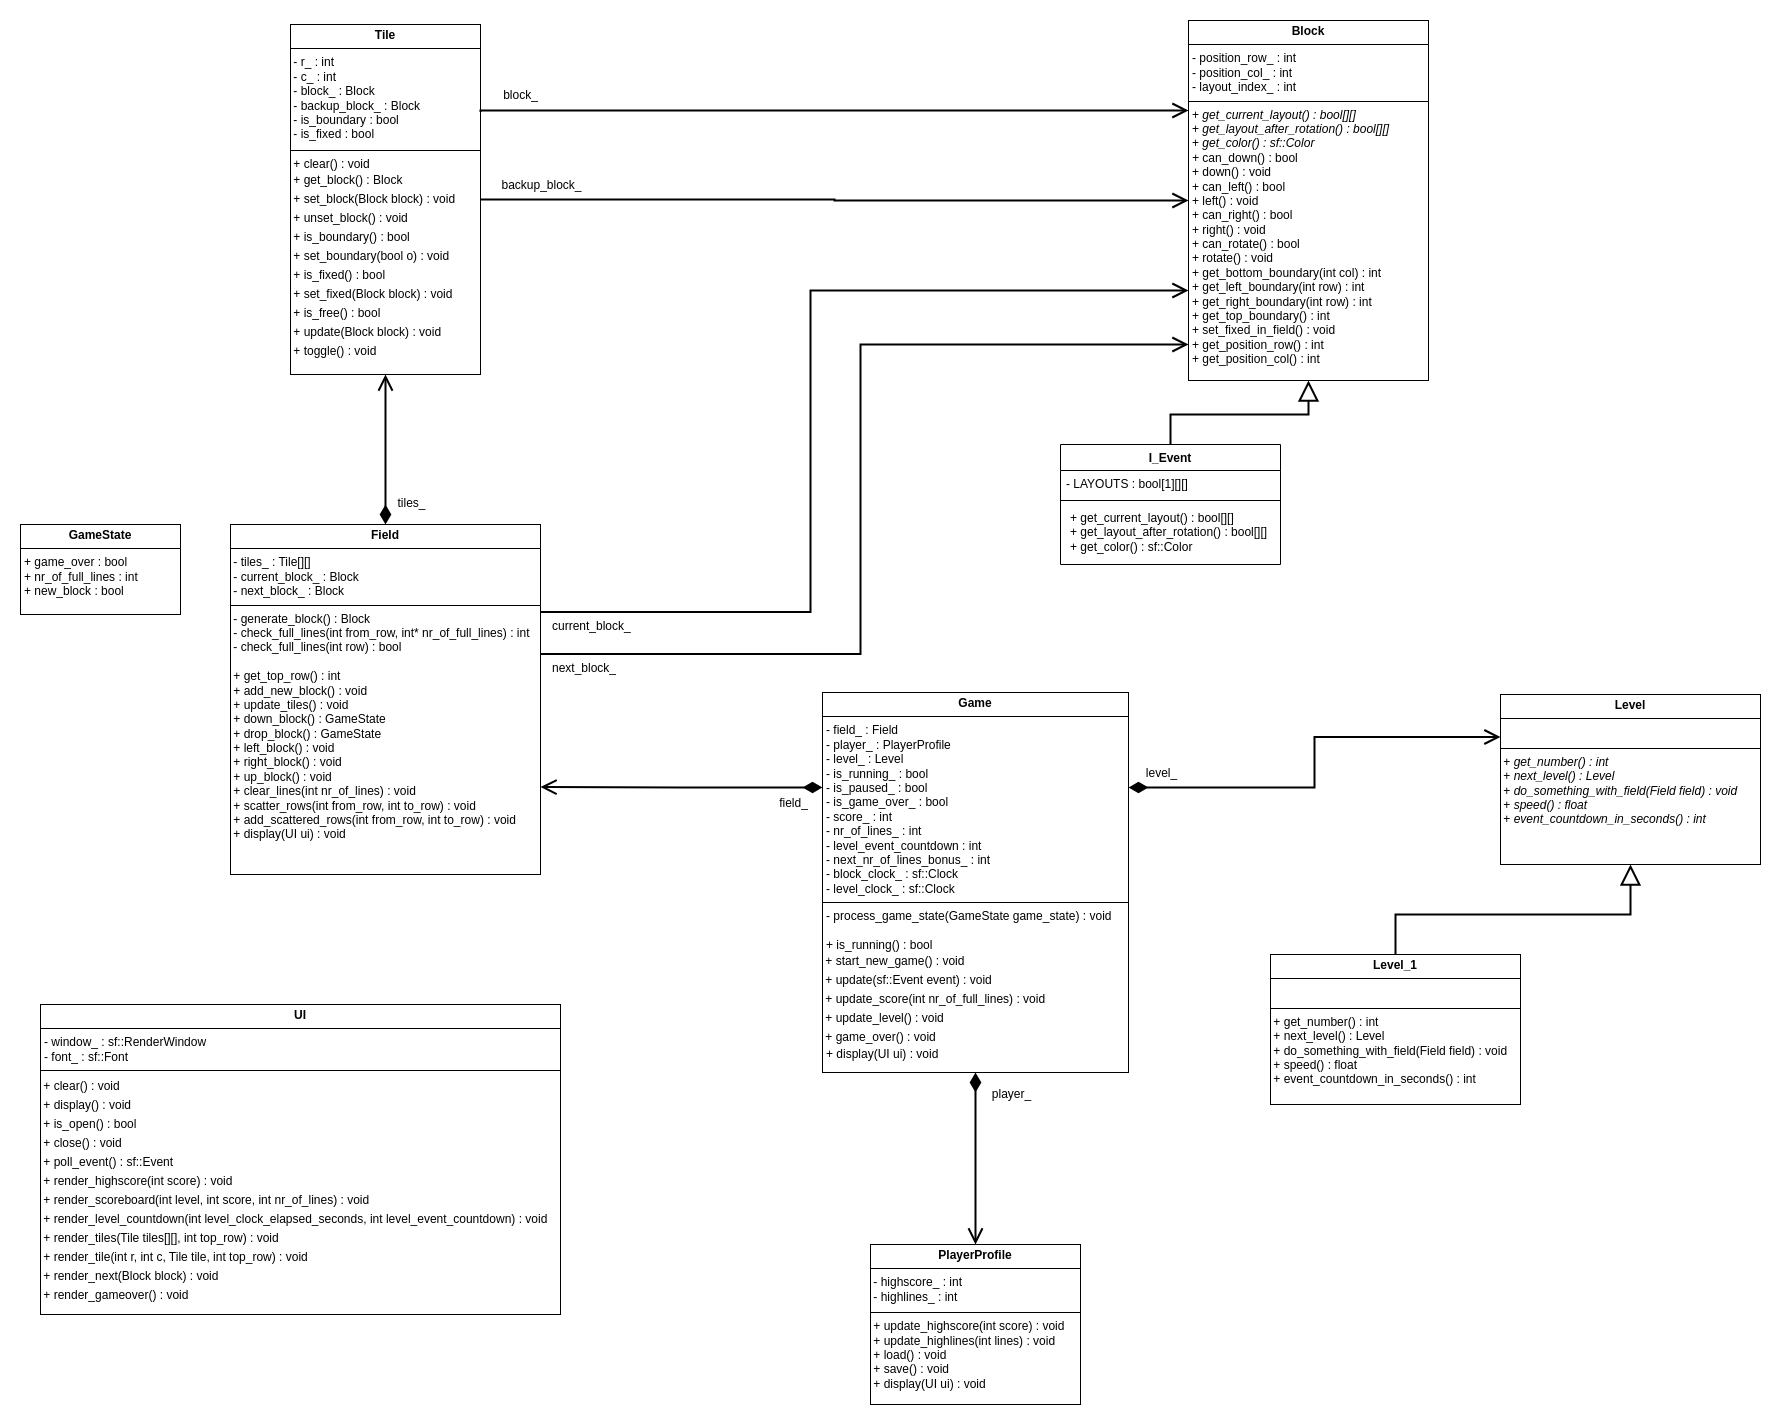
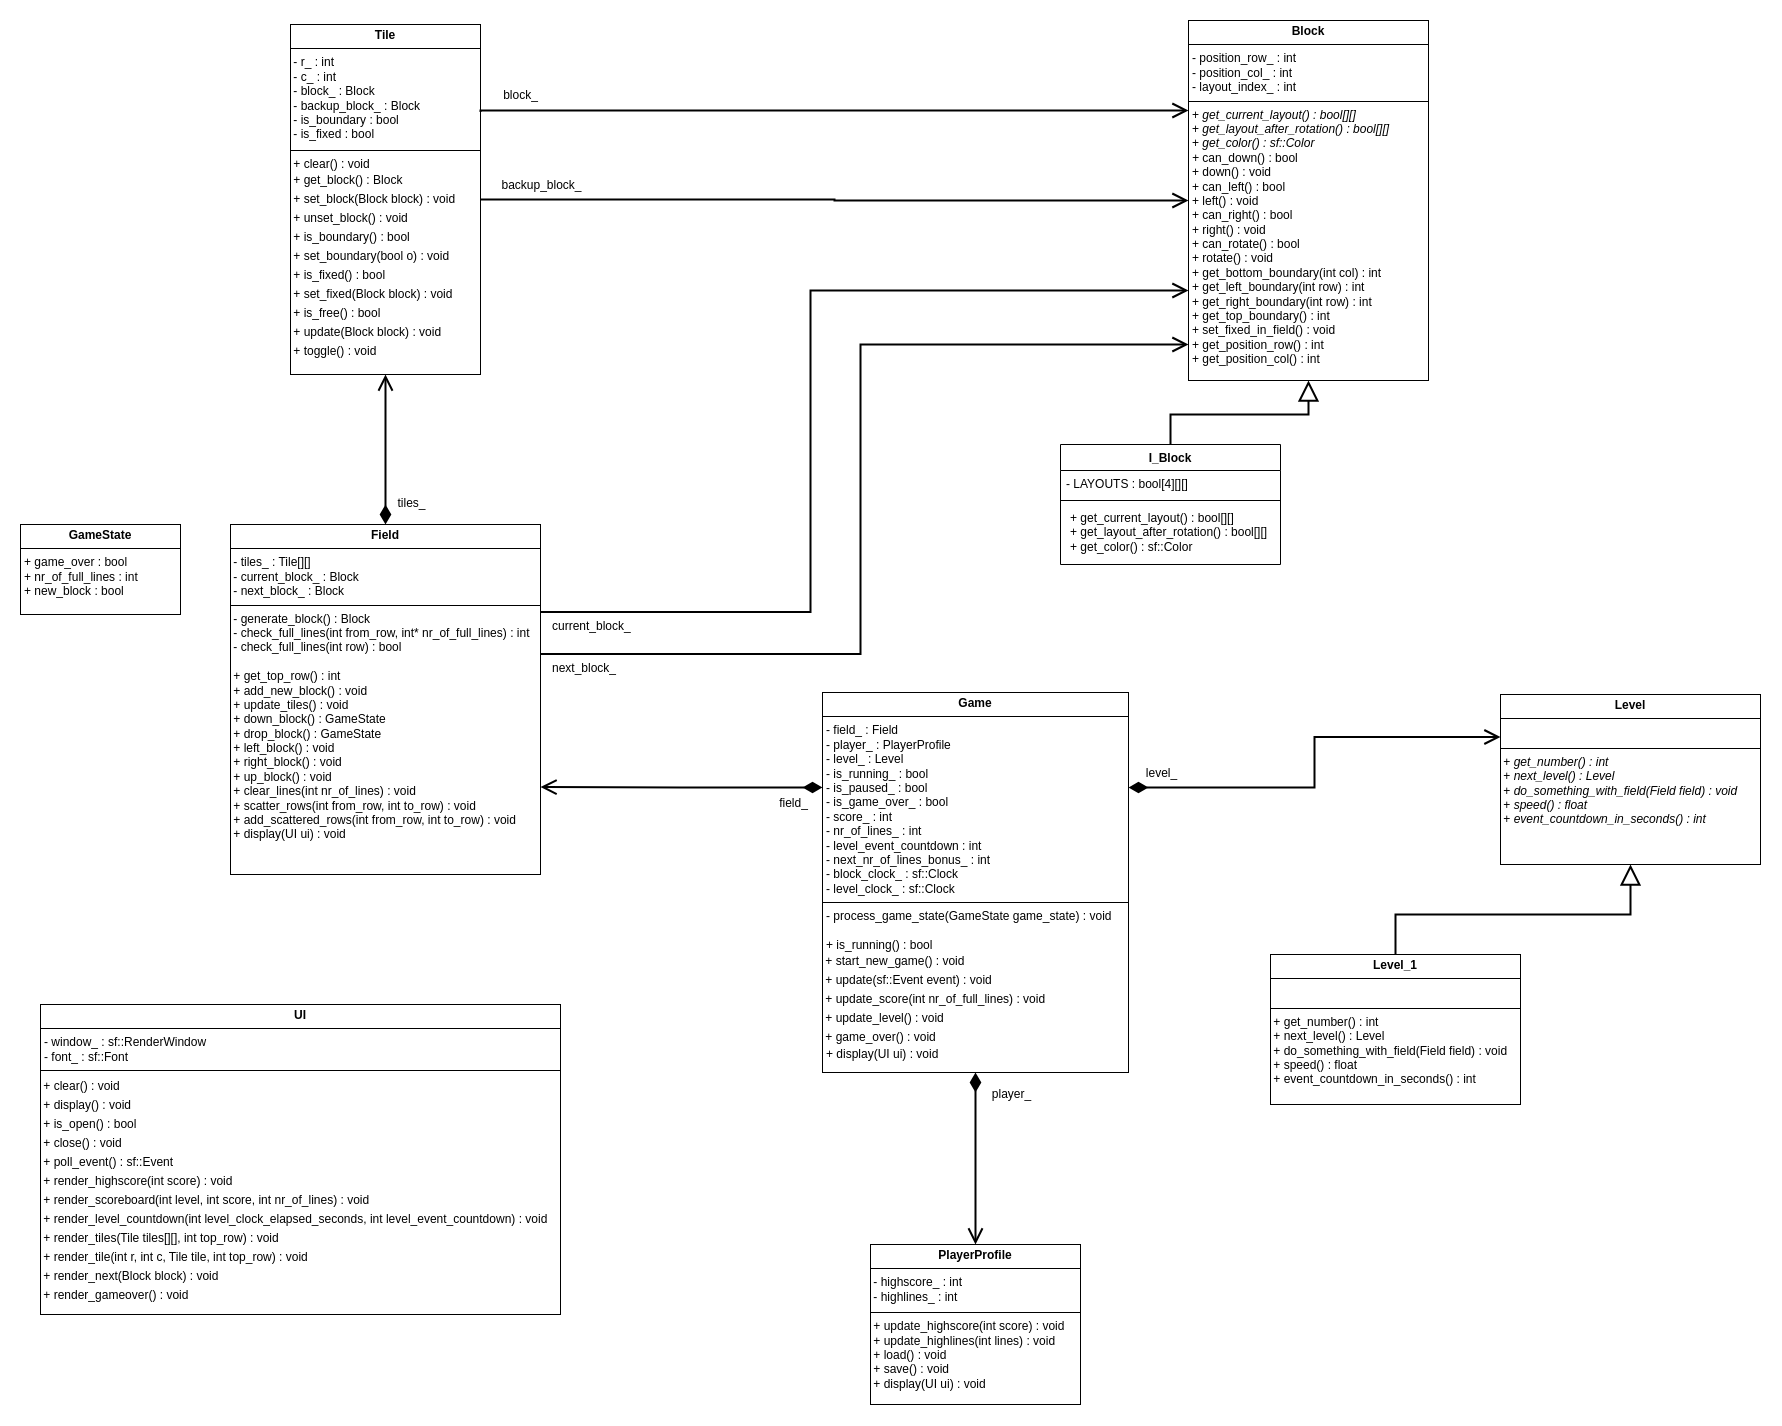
(1171, 459) -> (1171, 459)
(1136, 485) -> (1136, 485)
